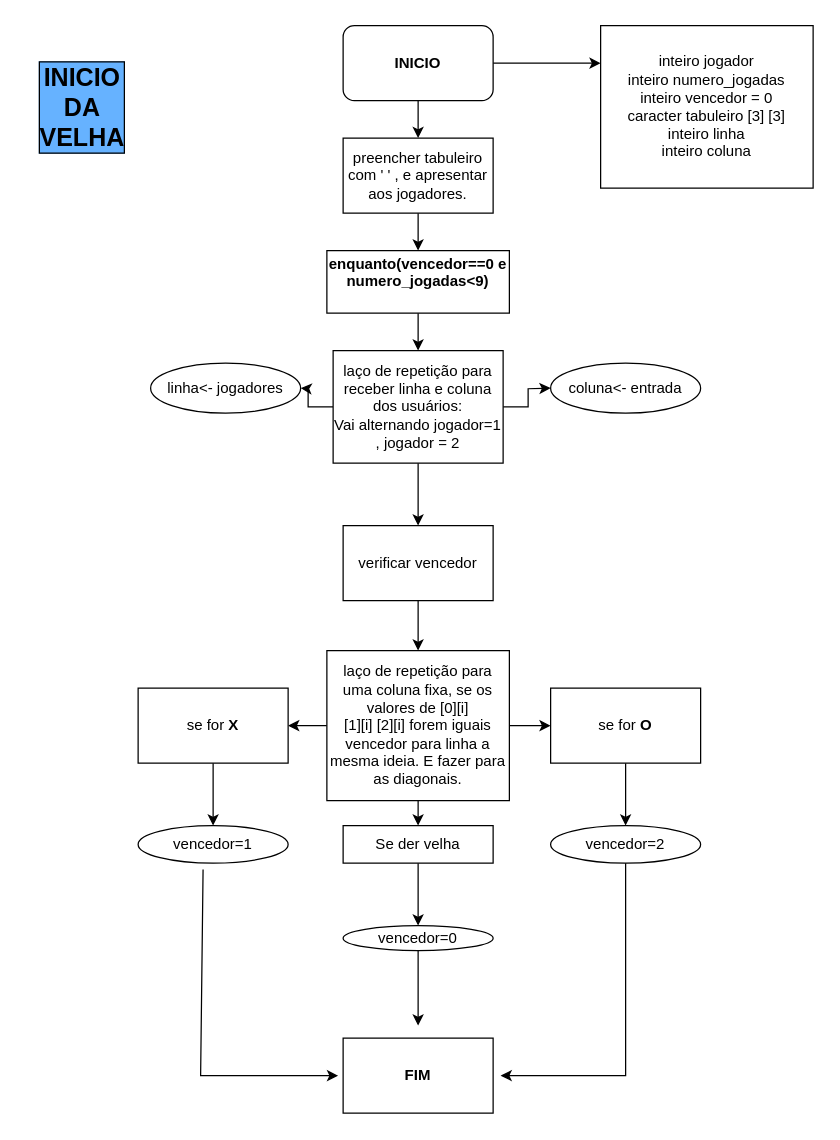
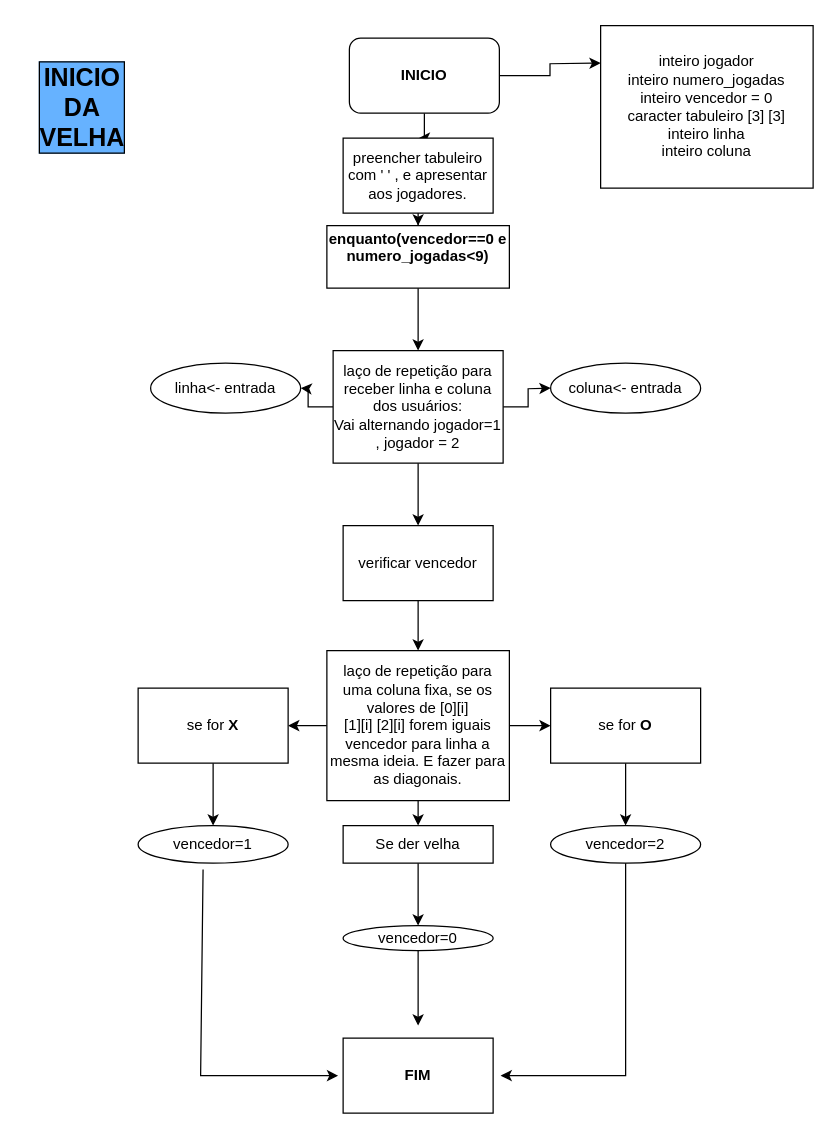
(418, 63) -> (424, 76)
(418, 282) -> (418, 257)
(226, 388) -> (226, 388)
